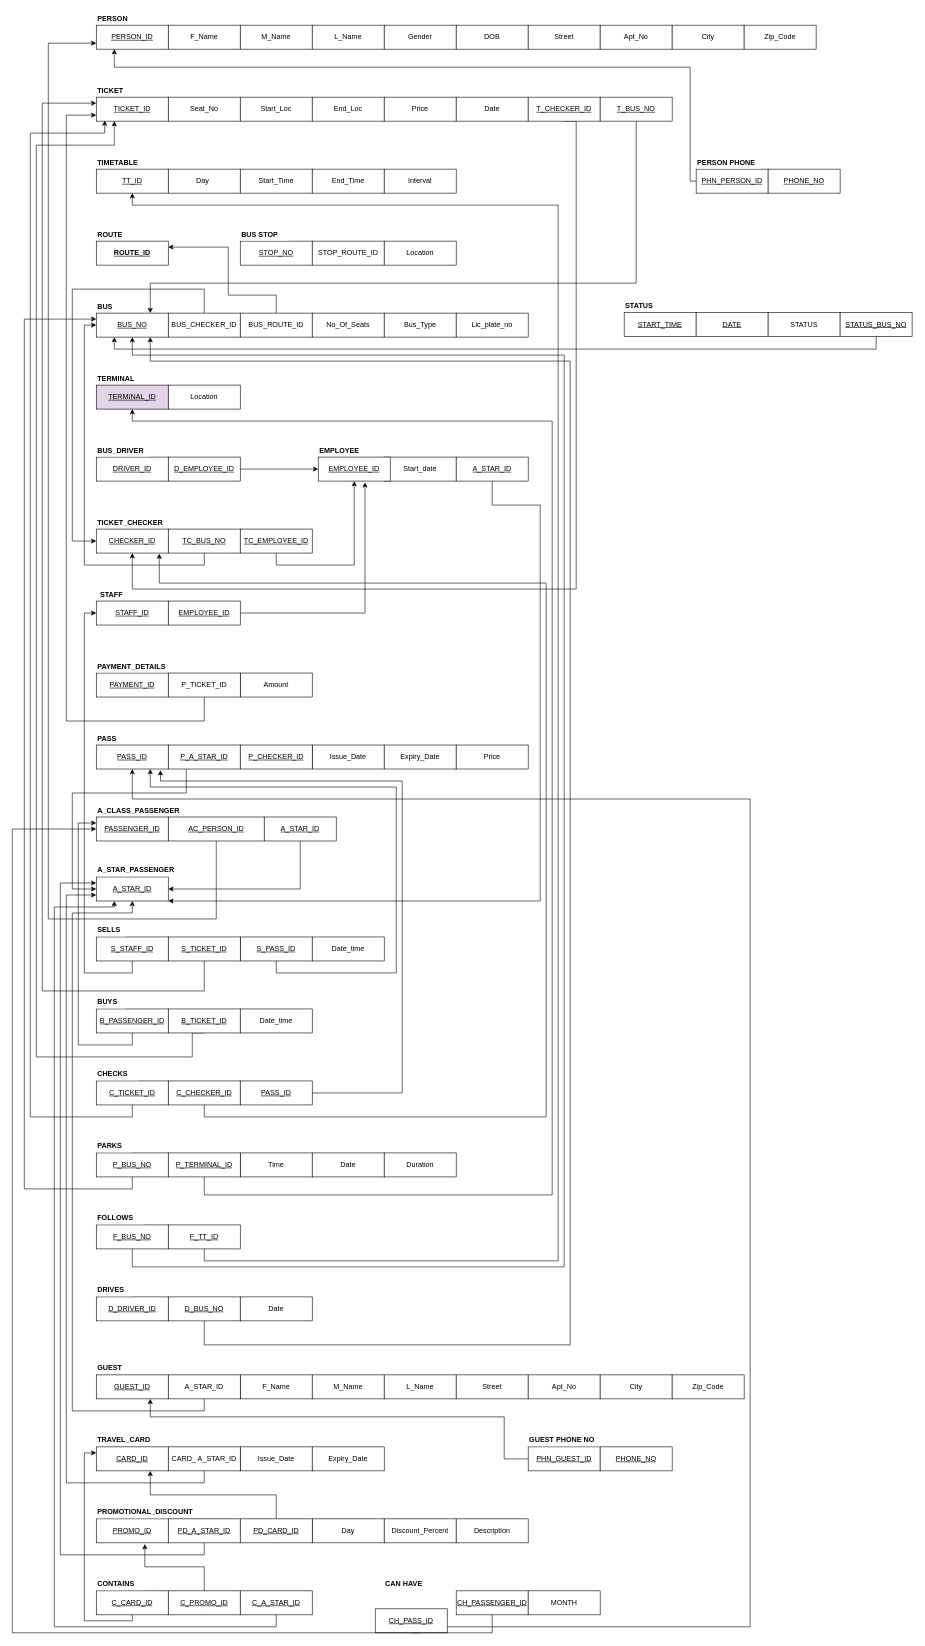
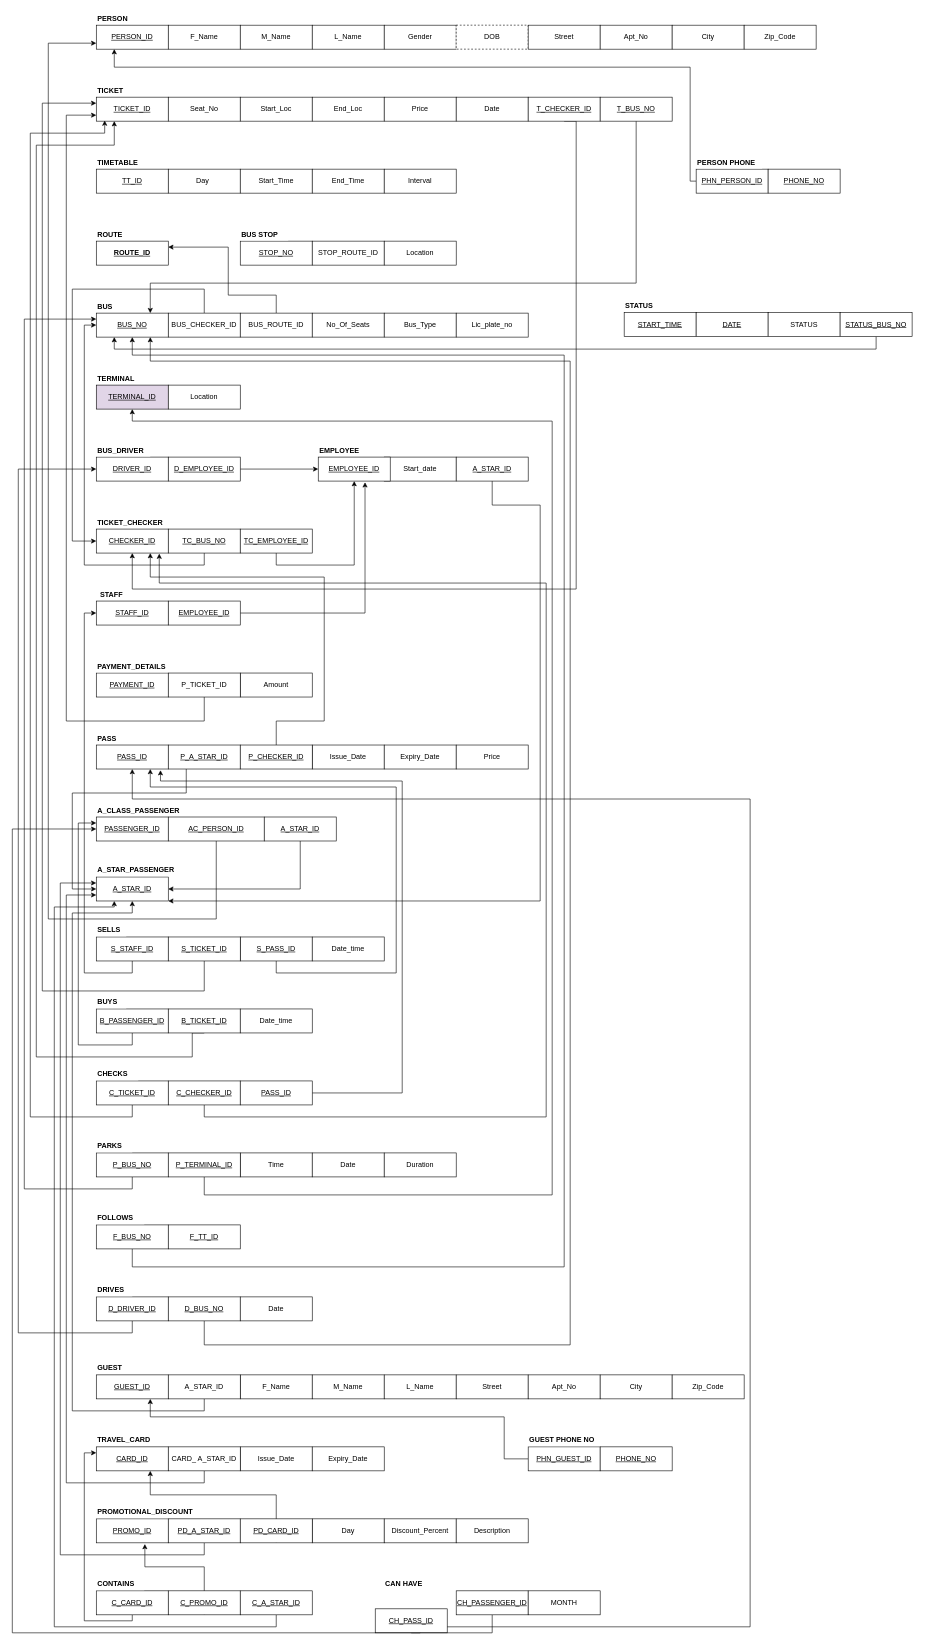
(492, 37) -> (492, 37)
(132, 202) -> none
none -> (150, 577)
none -> (18, 1333)
